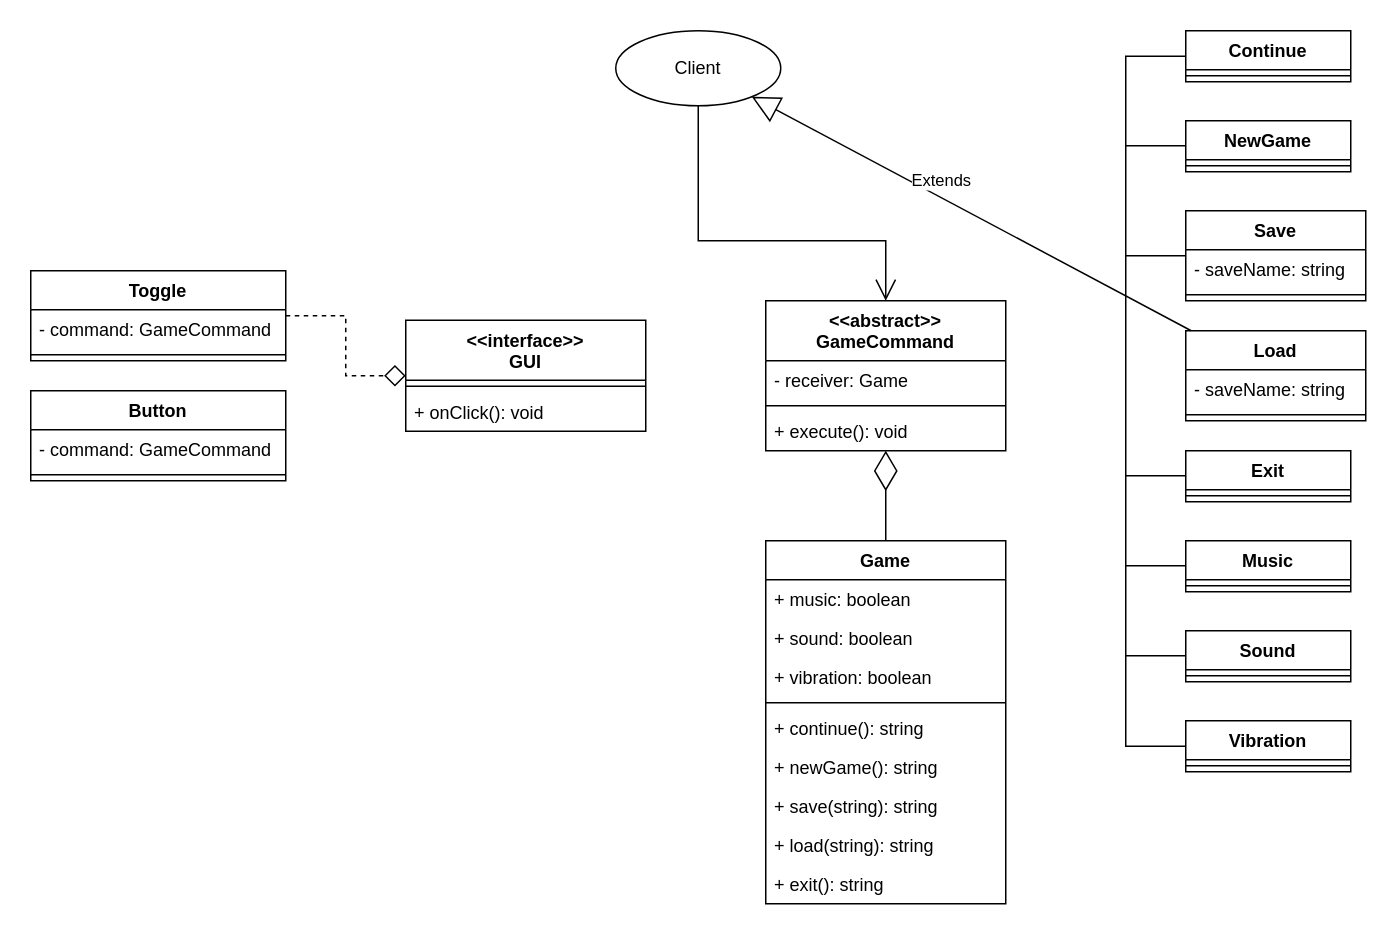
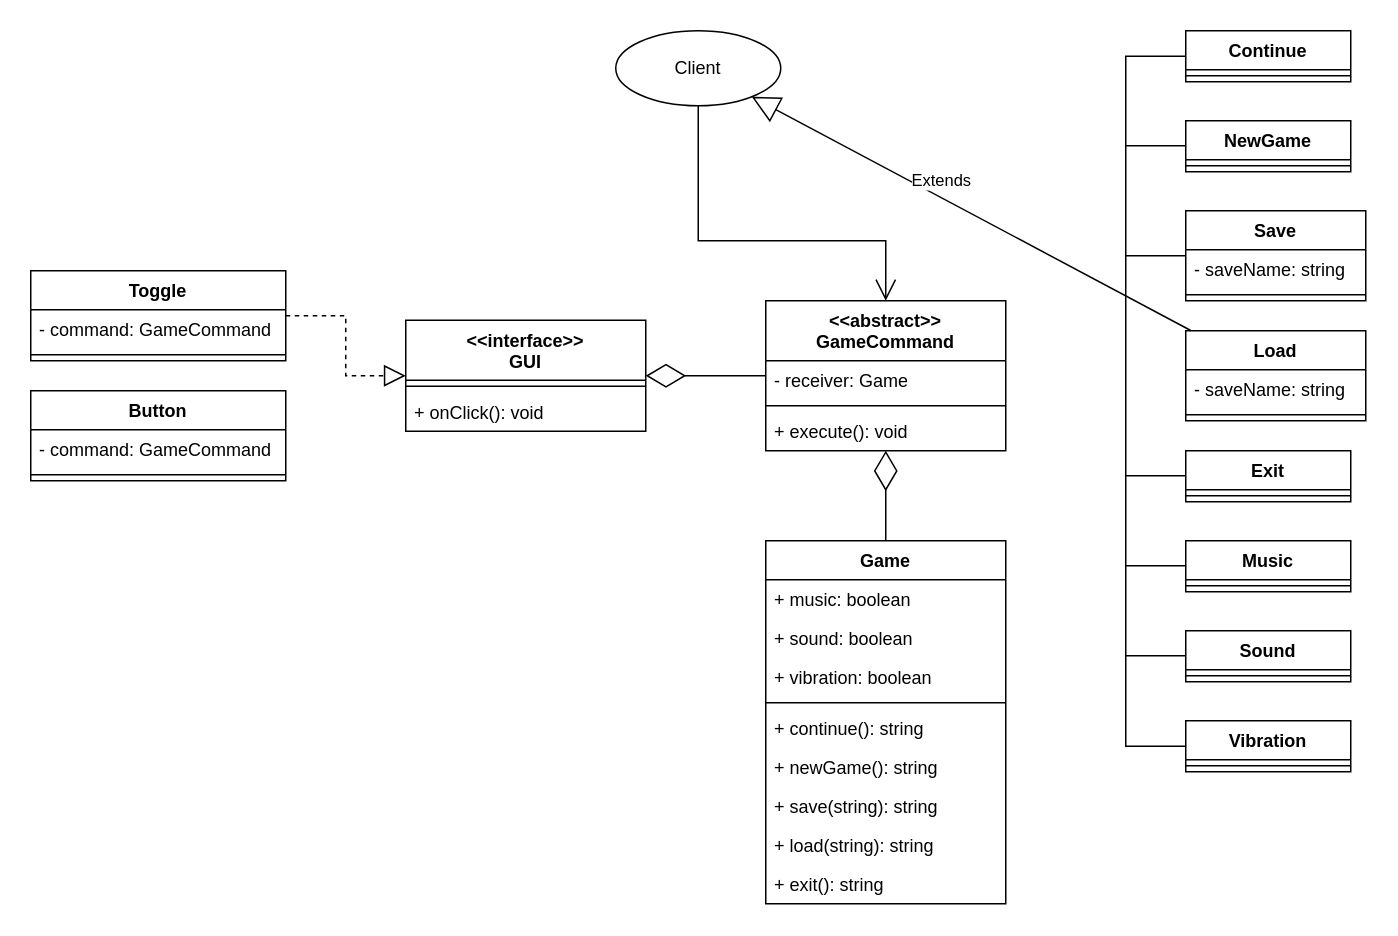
(383, 376) -> (383, 376)
none -> (724, 376)
